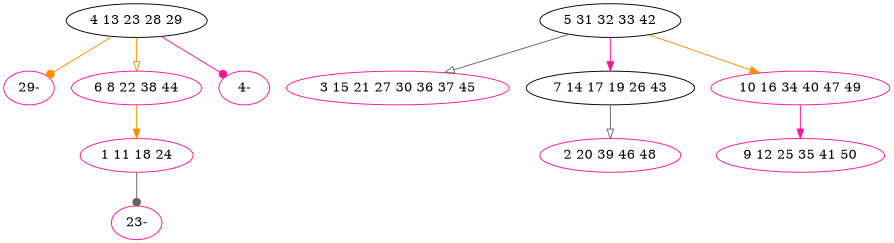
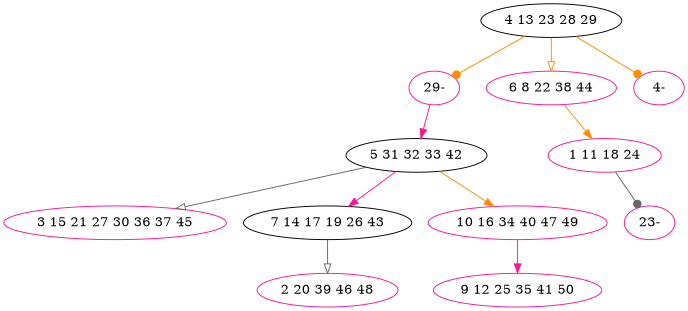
(190, 54) -> (605, 54)
none -> (427, 117)
